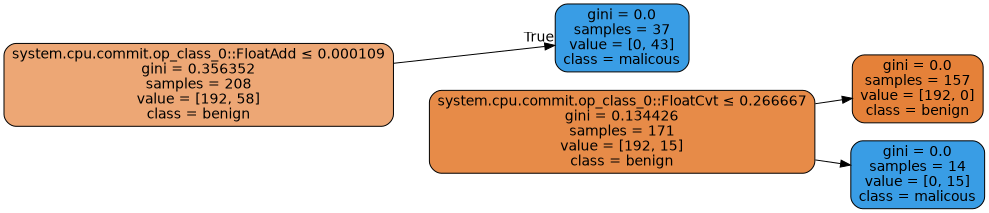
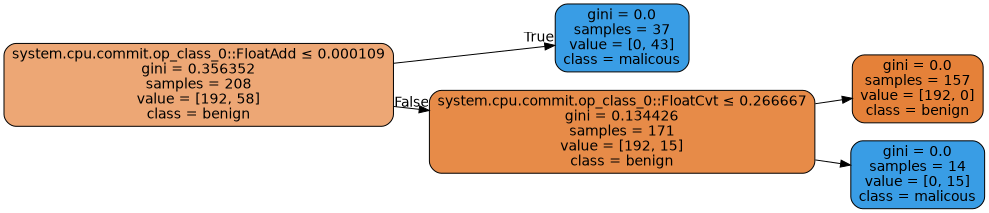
none -> (406, 108)
